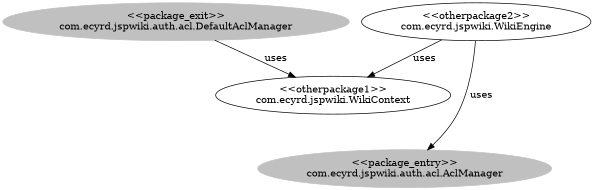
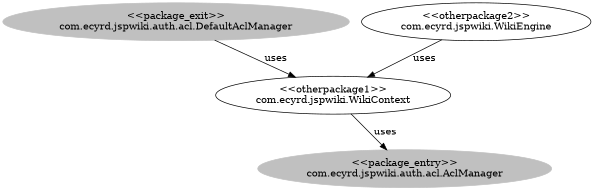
(464, 97) -> (366, 129)
